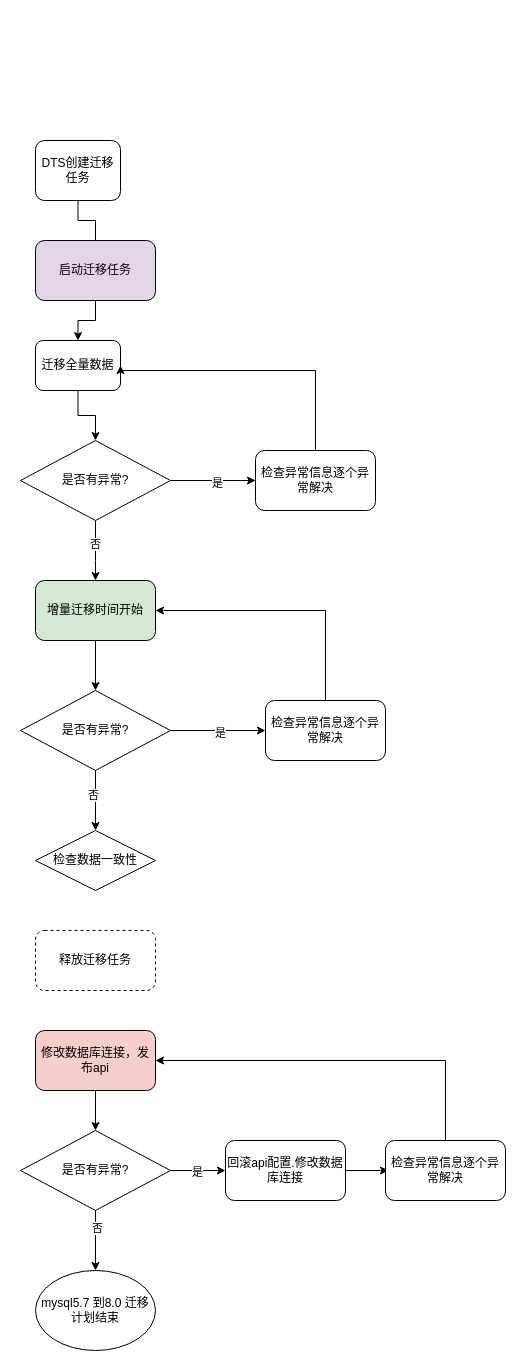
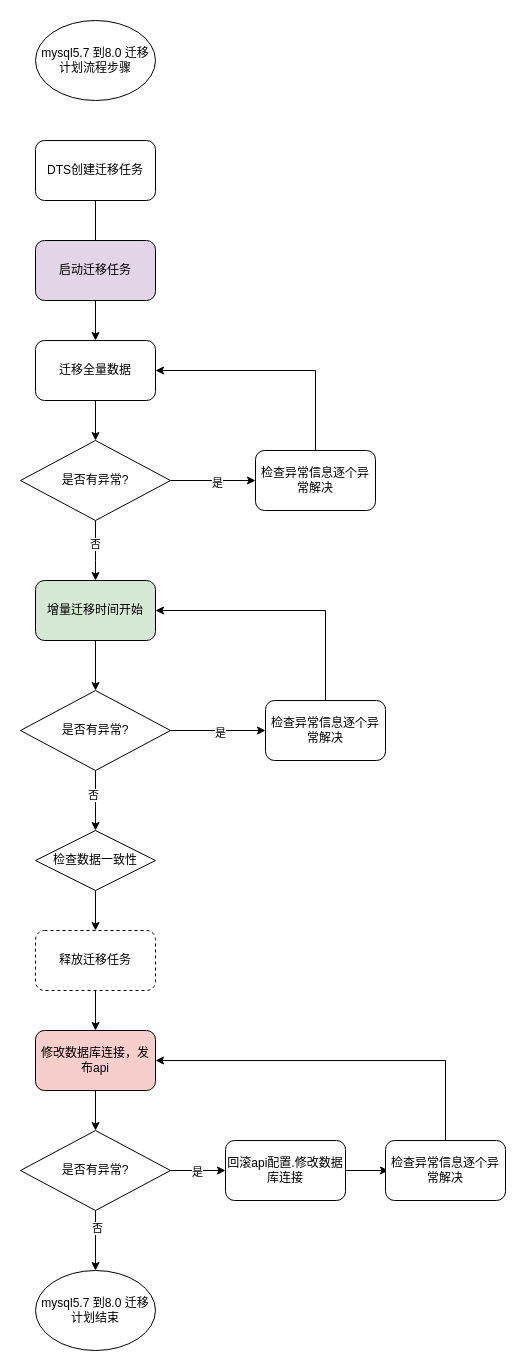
none -> (96, 61)
(78, 171) -> (96, 171)
(78, 366) -> (96, 371)
none -> (96, 907)
none -> (96, 1007)
